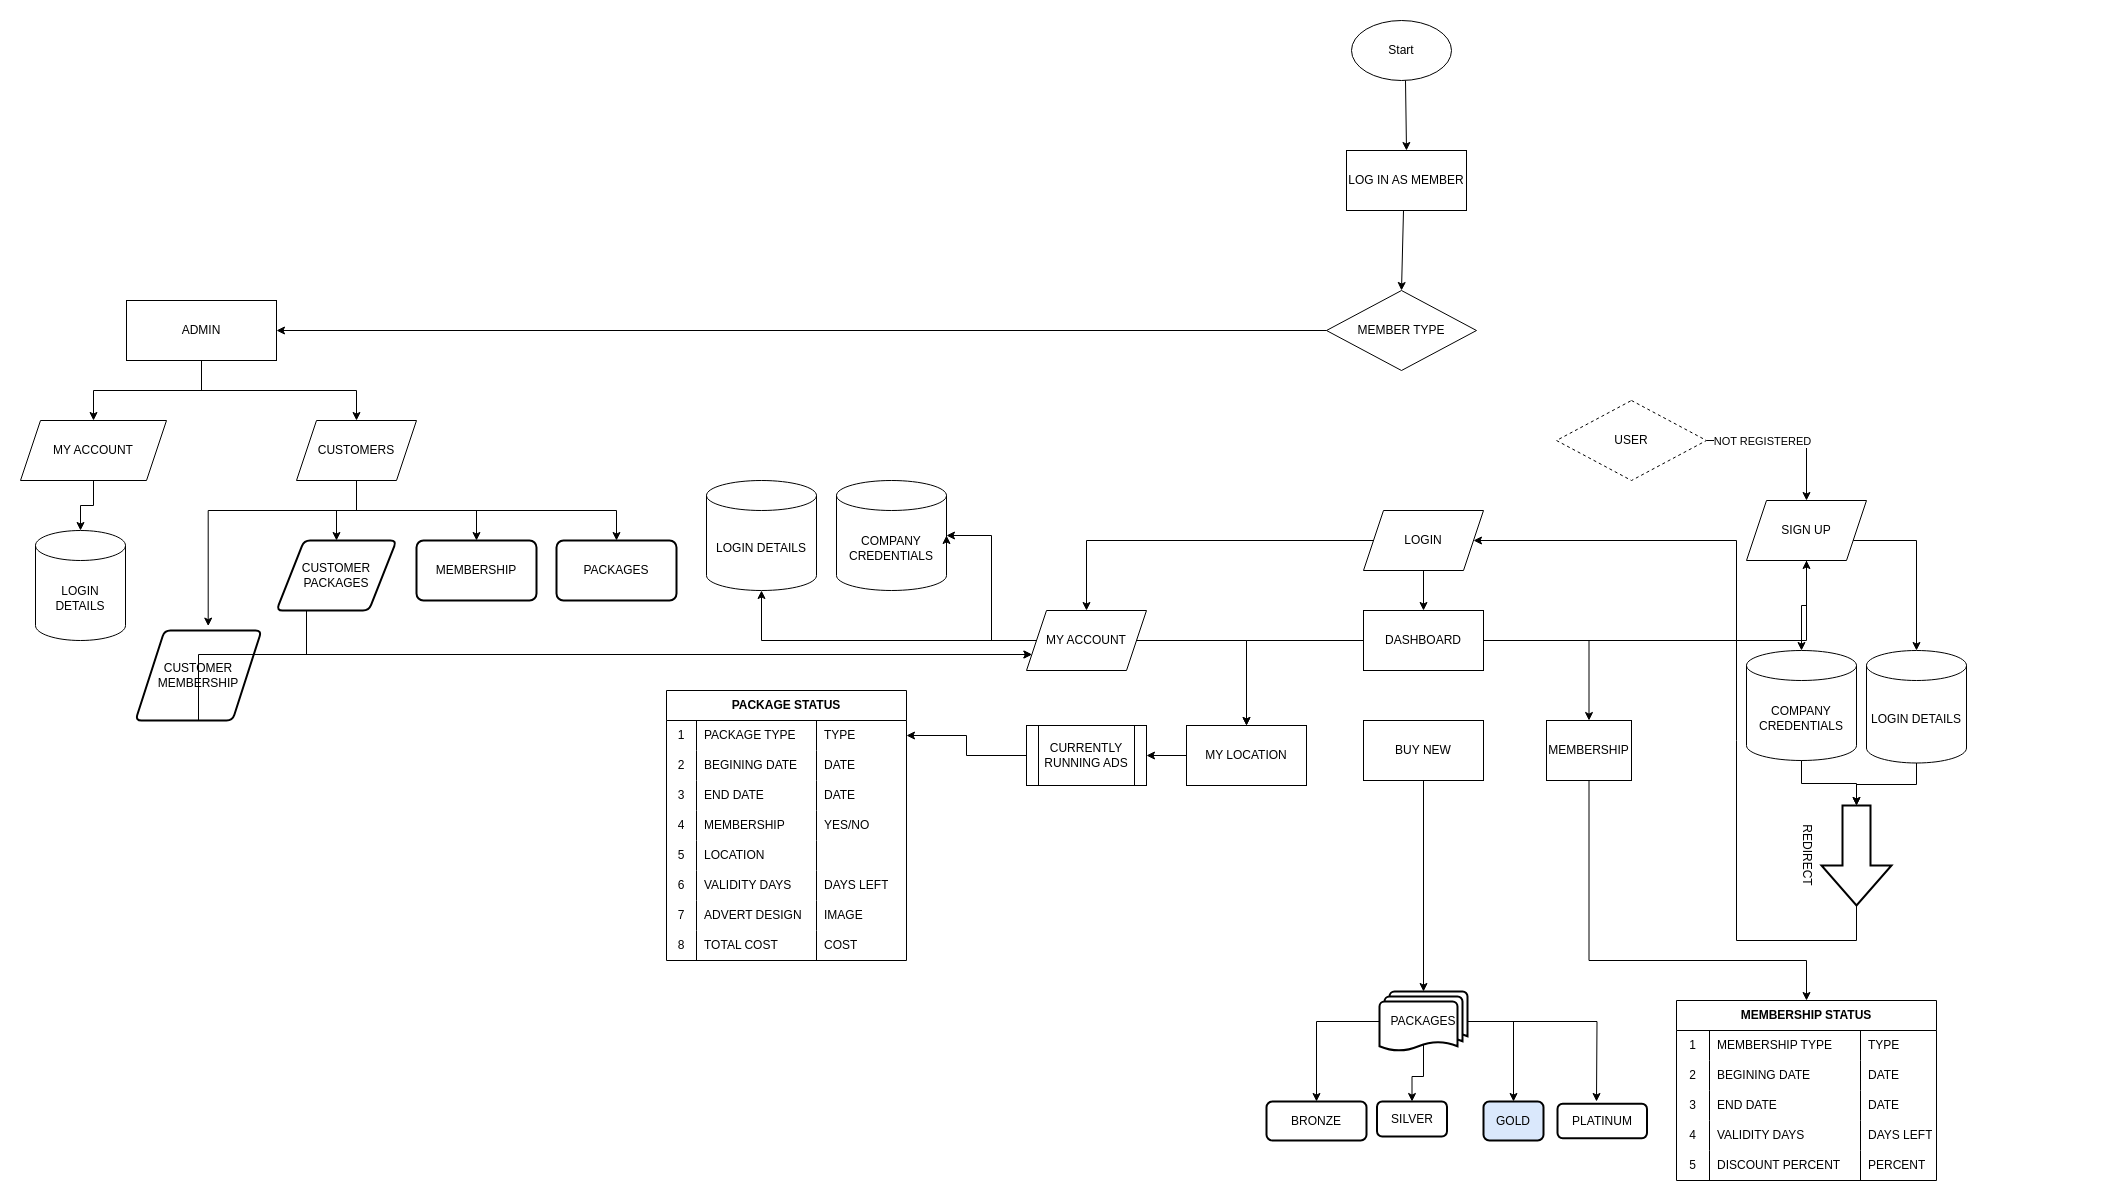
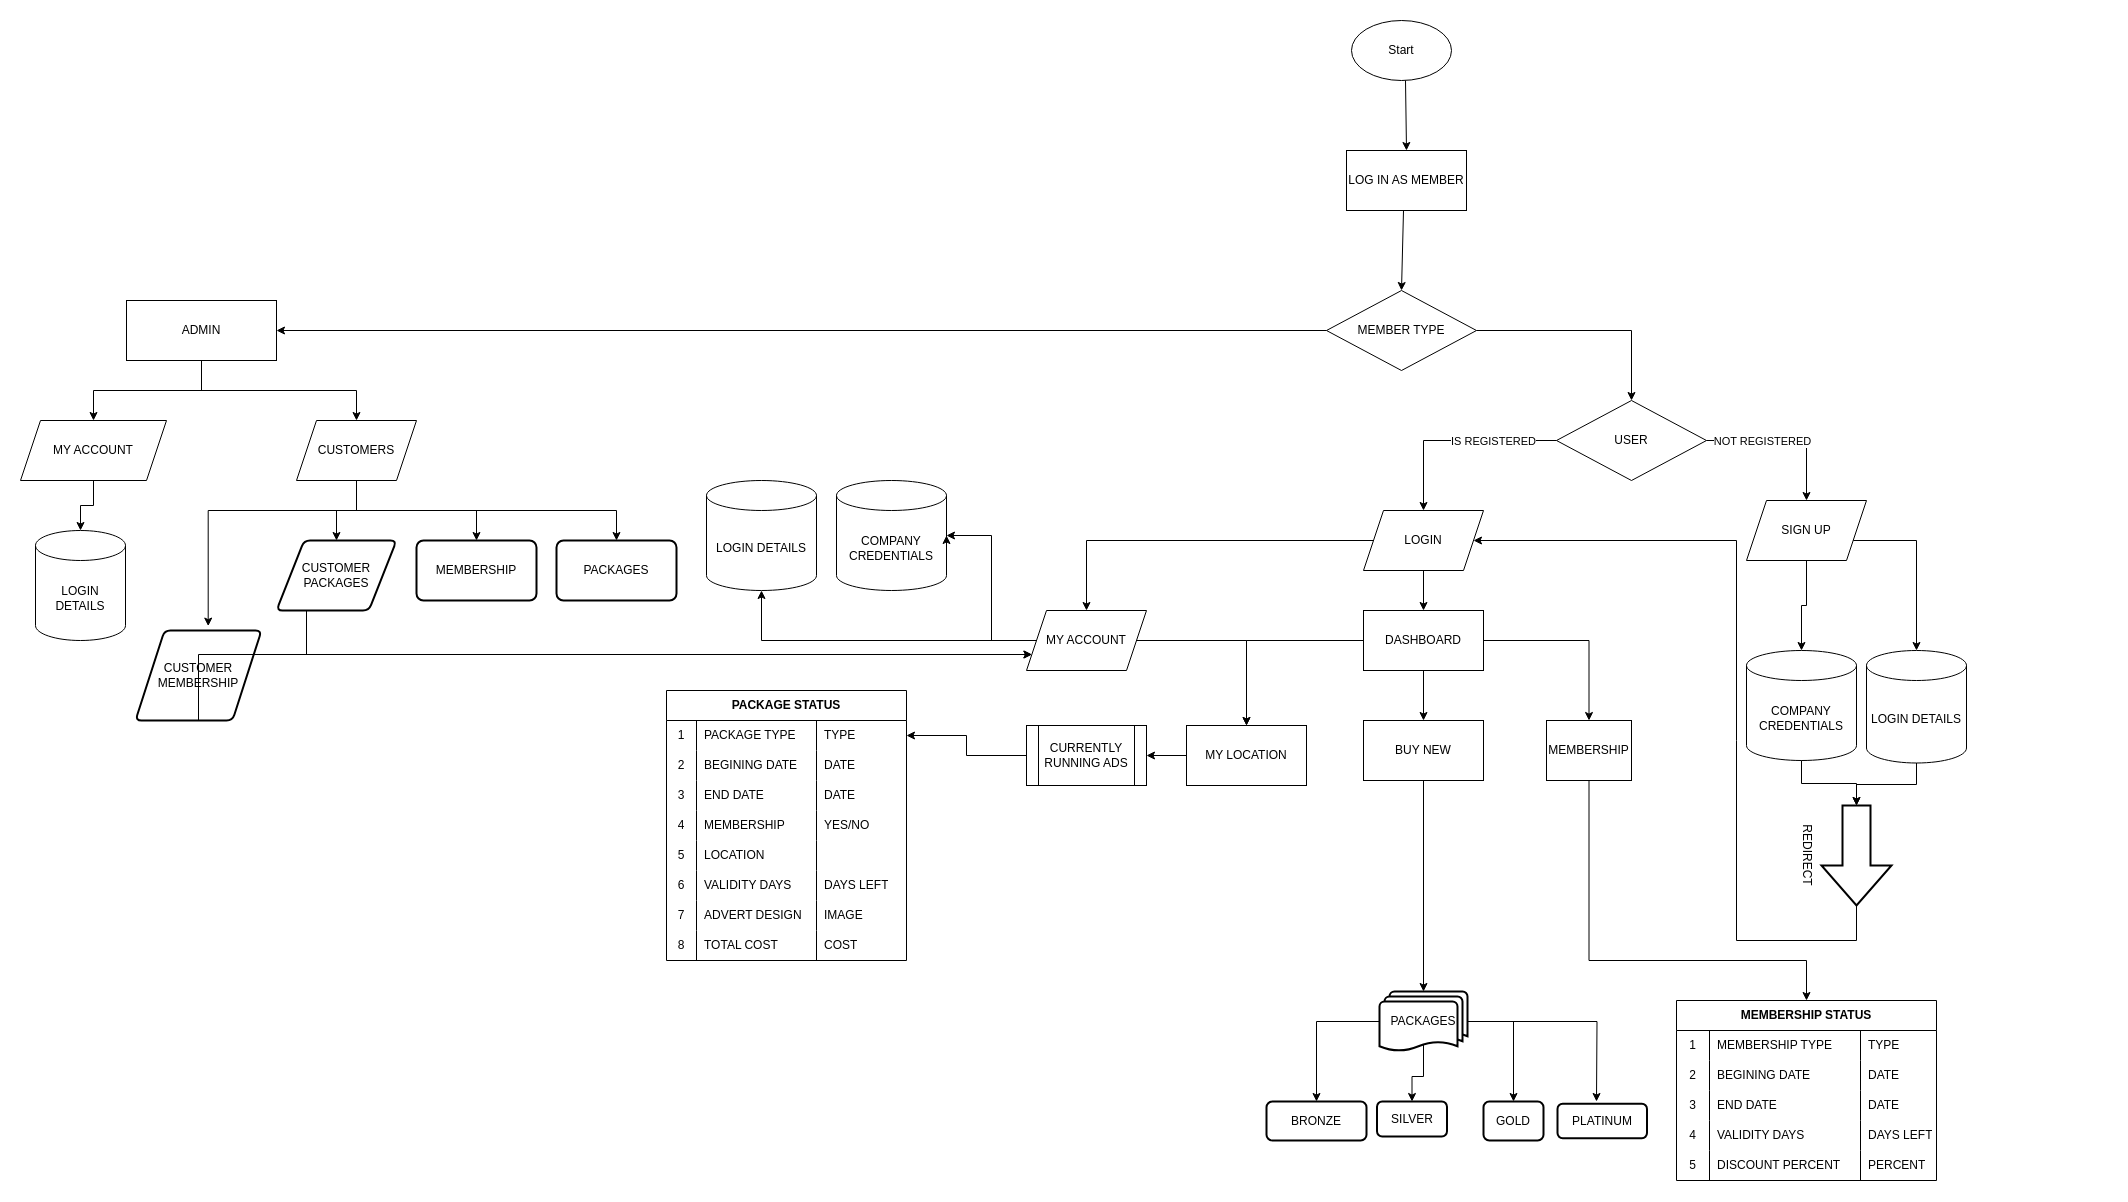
none -> (1586, 331)
none -> (1459, 441)
(1632, 441) -> (1632, 441)
(1716, 641) -> (1424, 692)
(1514, 1121) -> (1514, 1121)
